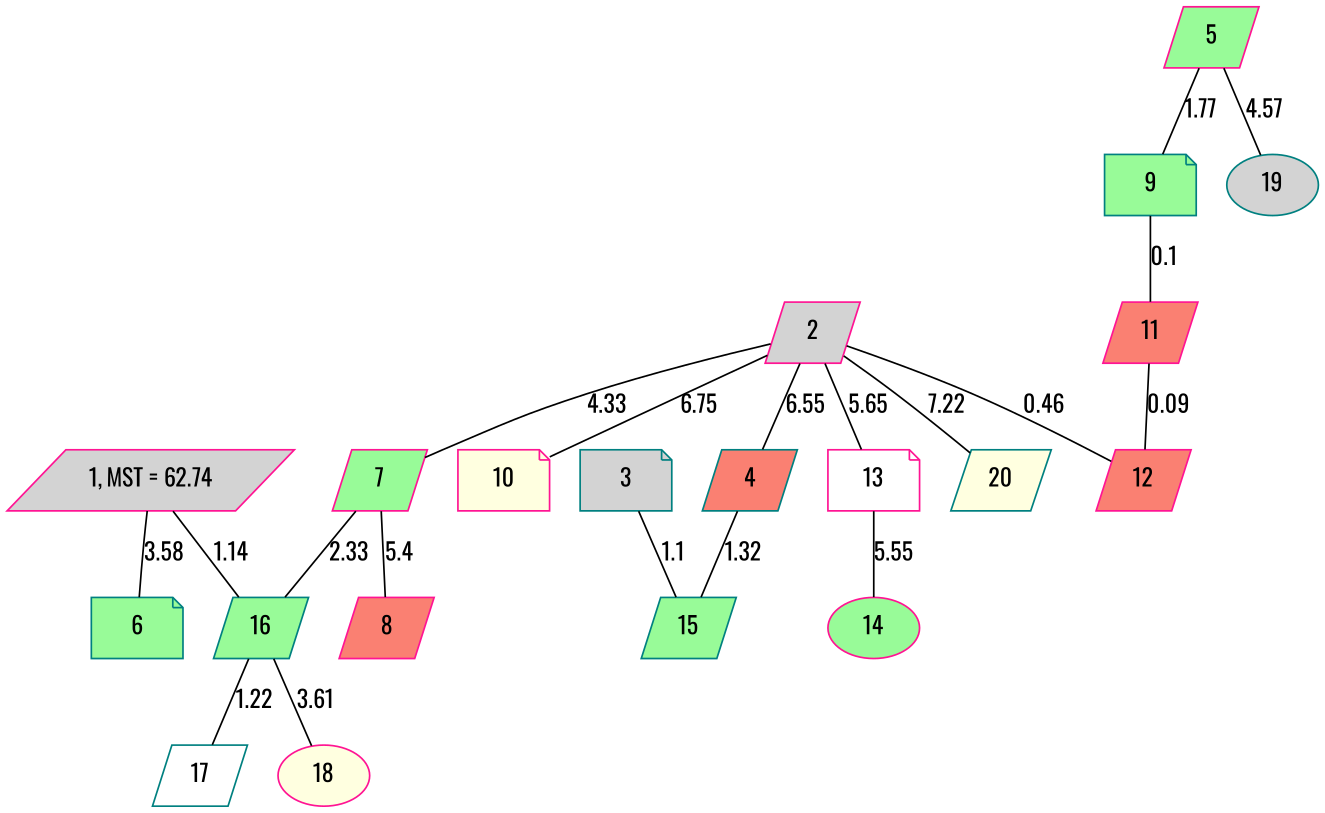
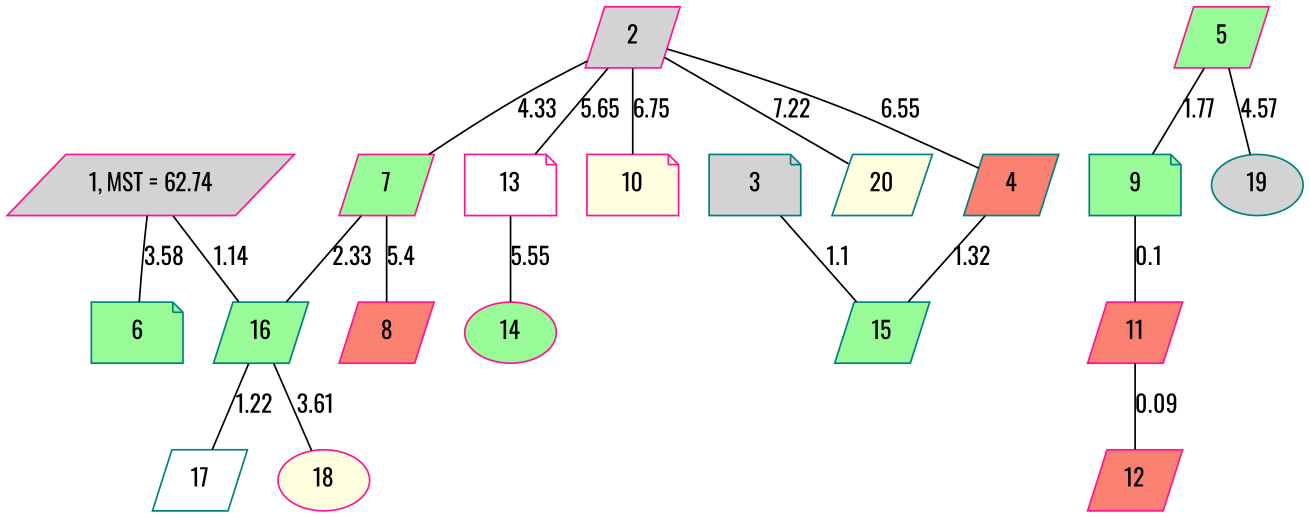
(981, 398) -> none
